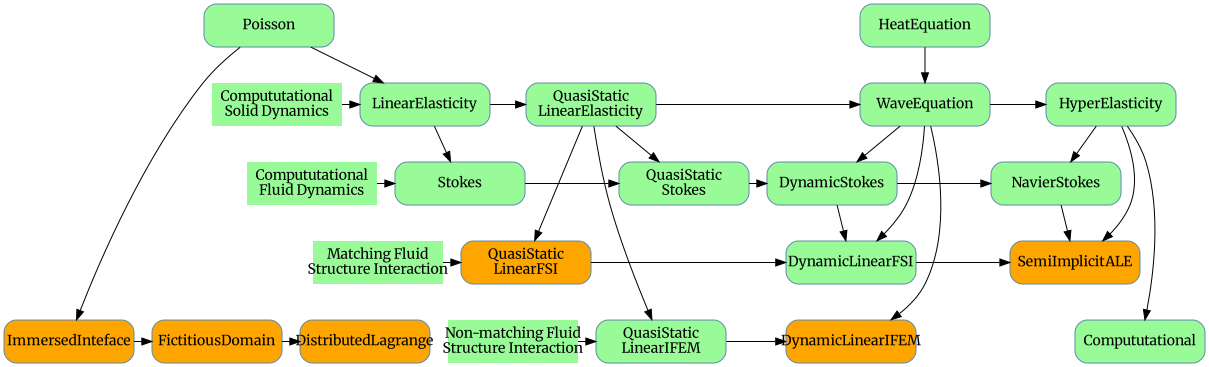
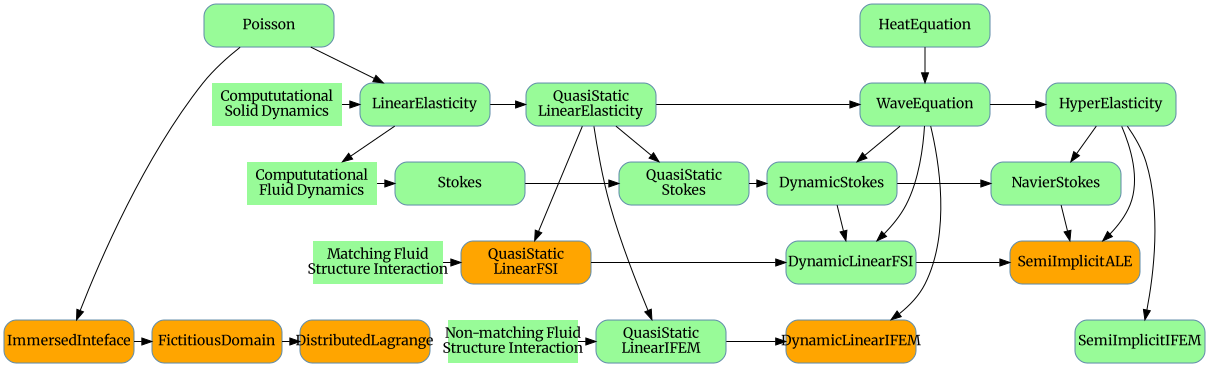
(440, 139) -> (373, 141)
(1140, 342) -> (1140, 342)
